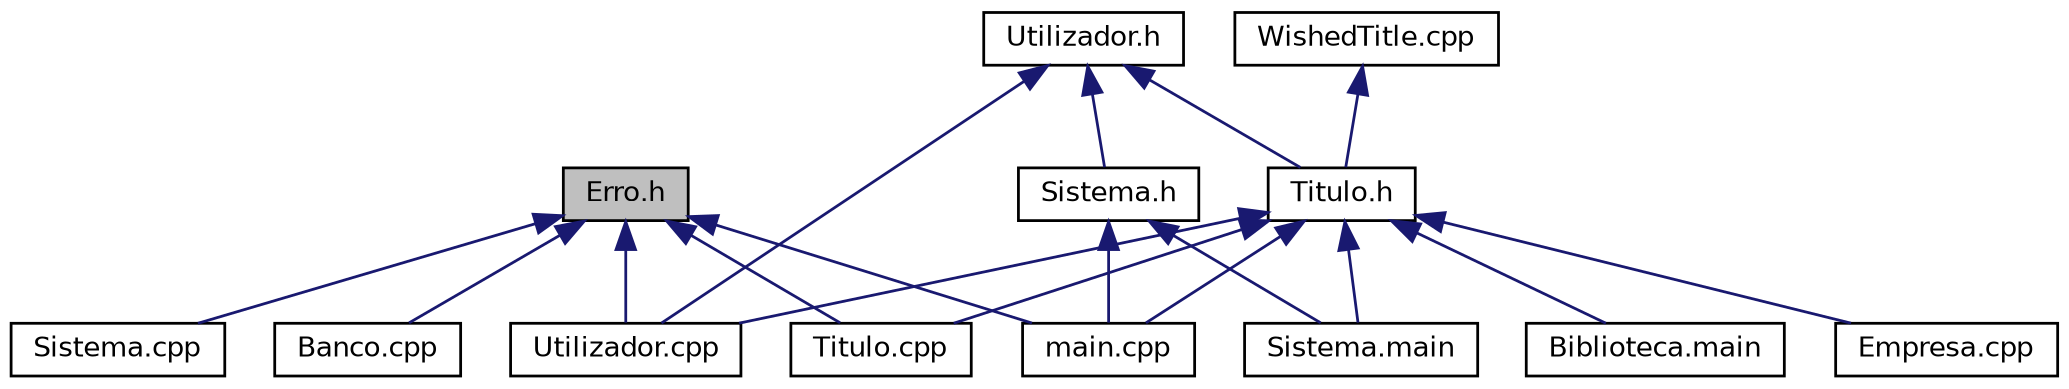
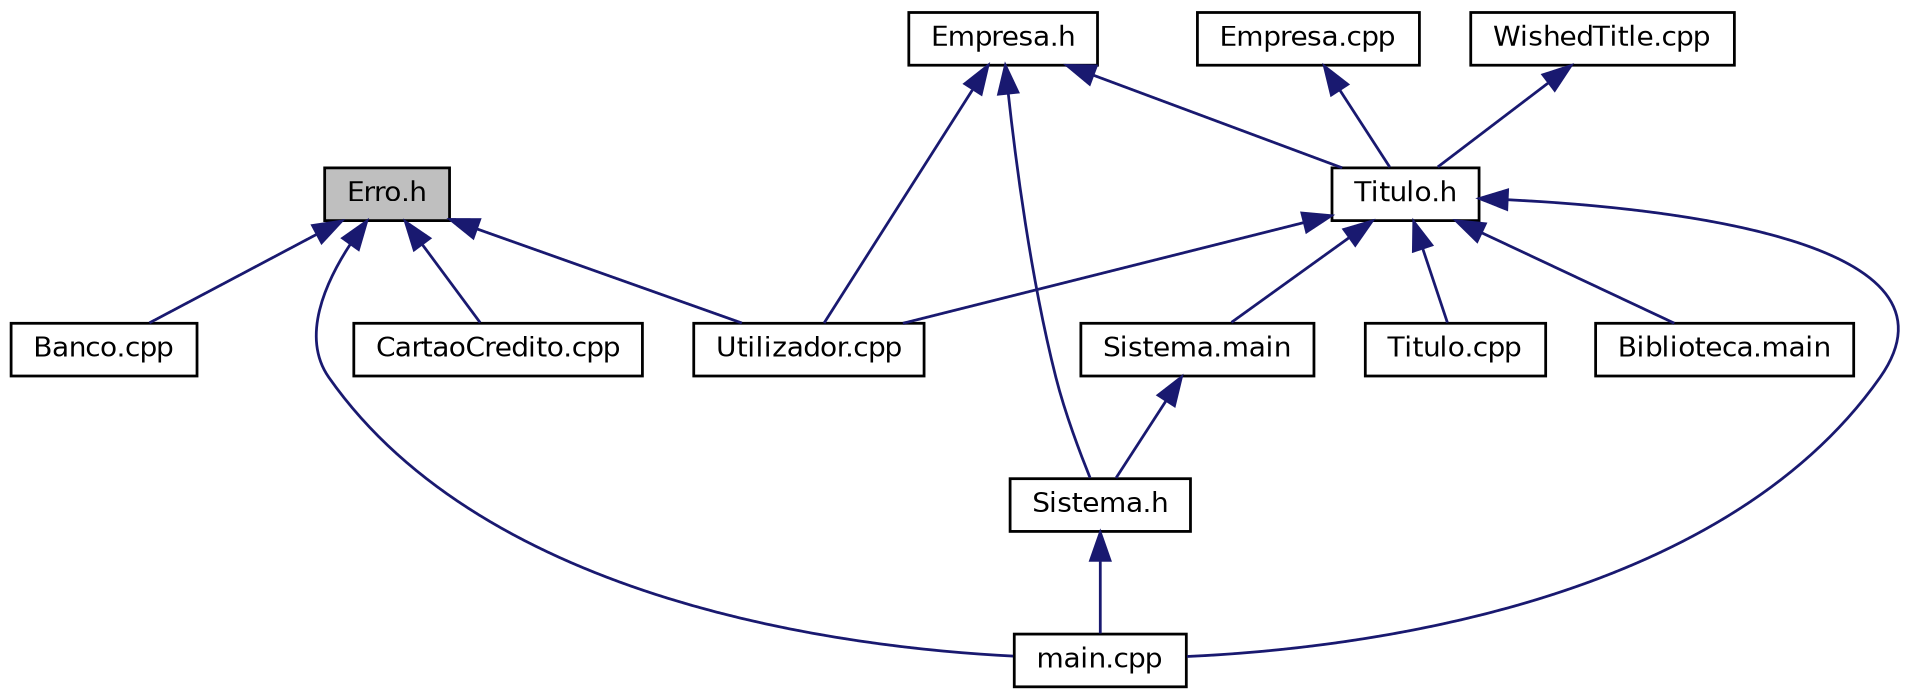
(1084, 39) -> (1003, 39)
(1647, 273) -> (1365, 129)
(766, 279) -> none
(1247, 279) -> (1141, 439)
(118, 350) -> (498, 350)
